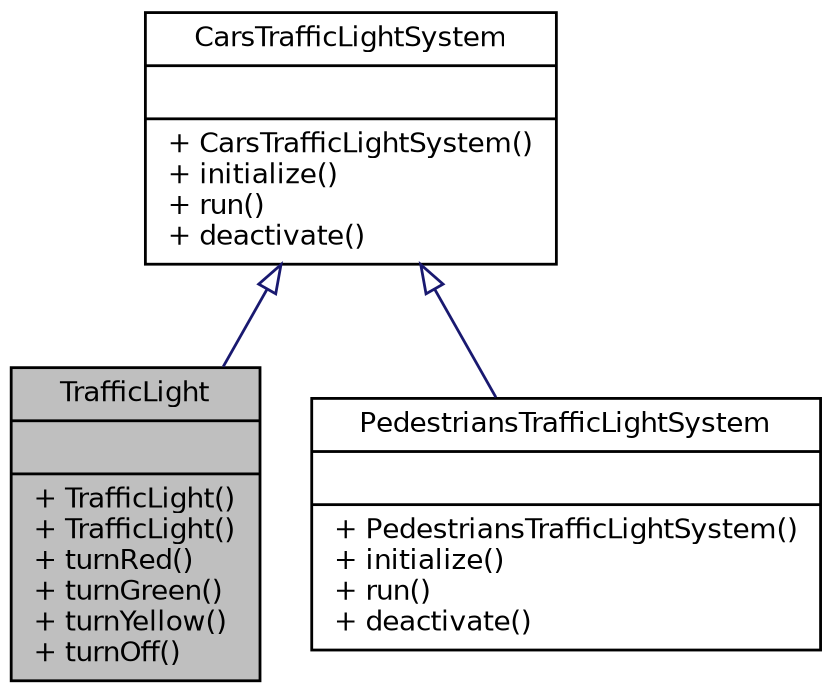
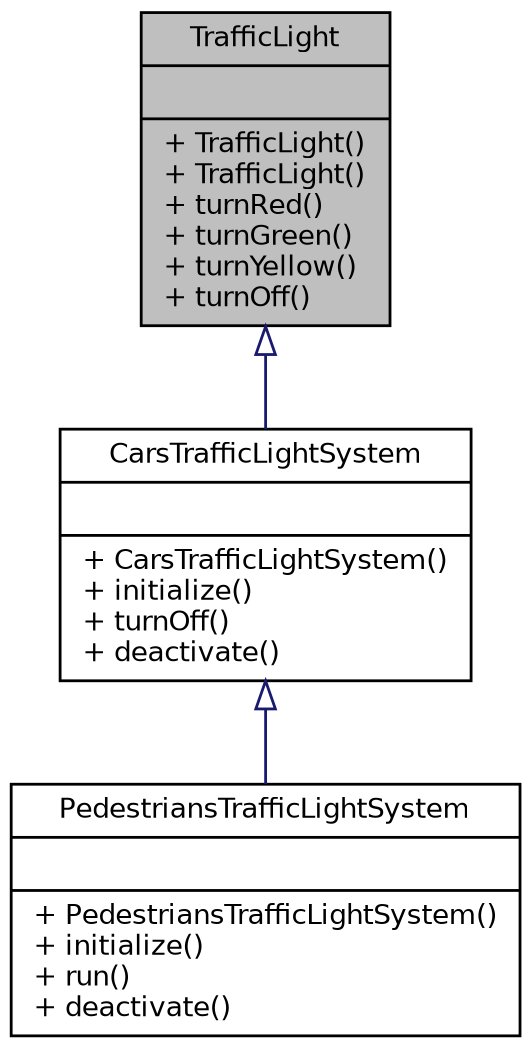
(217, 205) -> (157, 622)
(245, 328) -> (266, 392)
